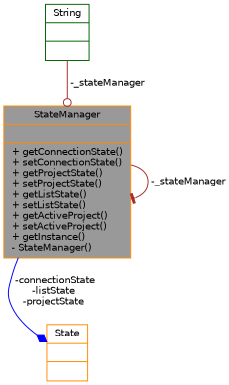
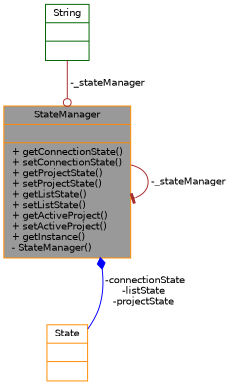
(10, 301) -> (101, 301)
